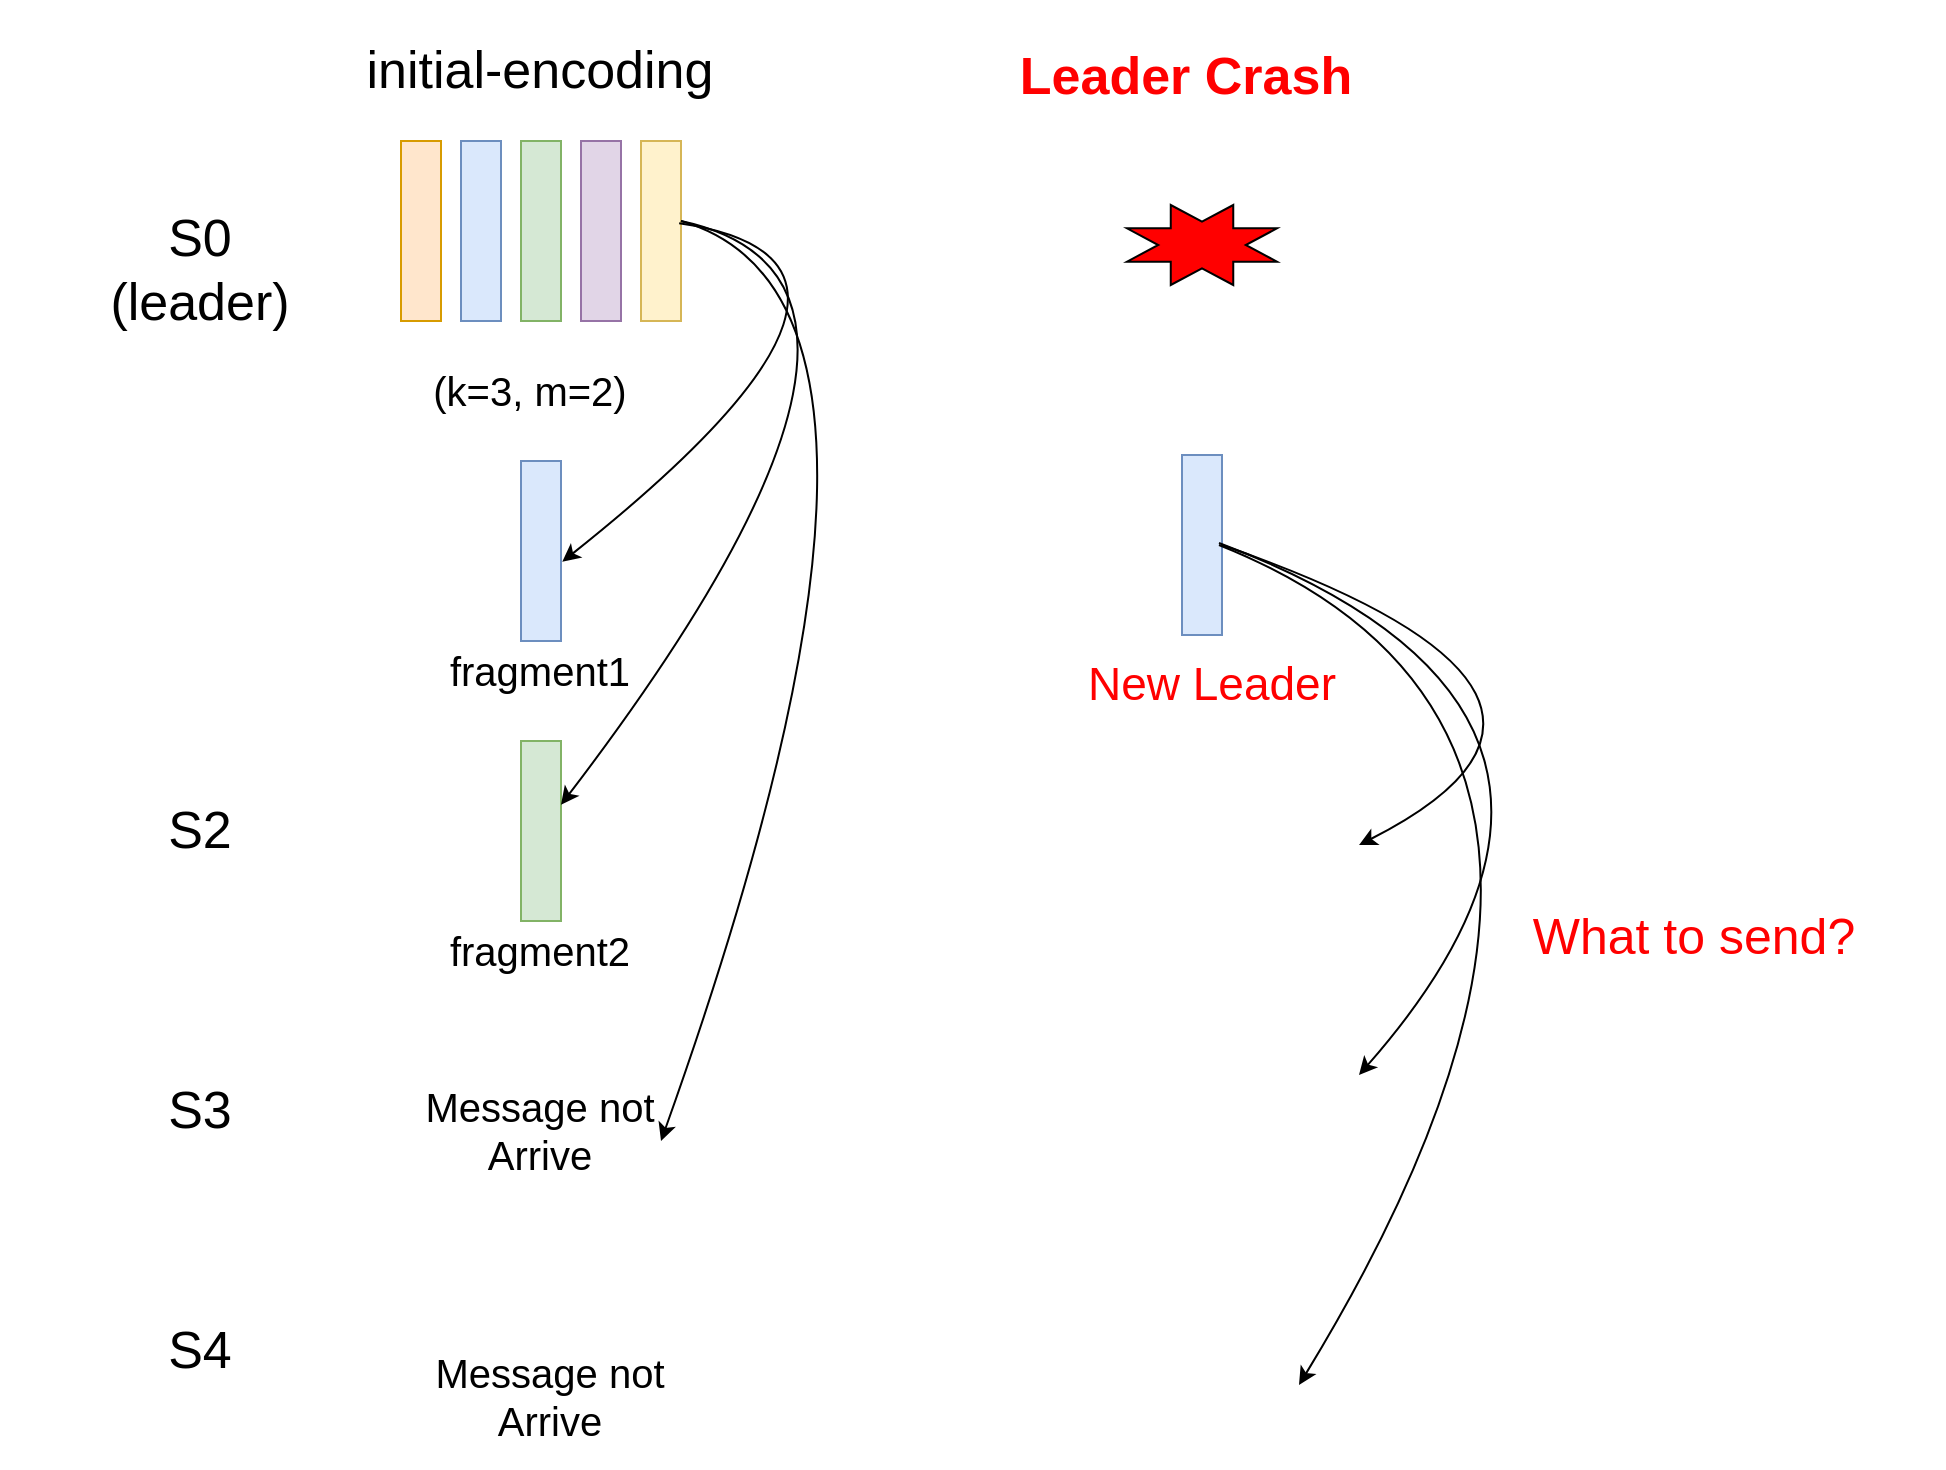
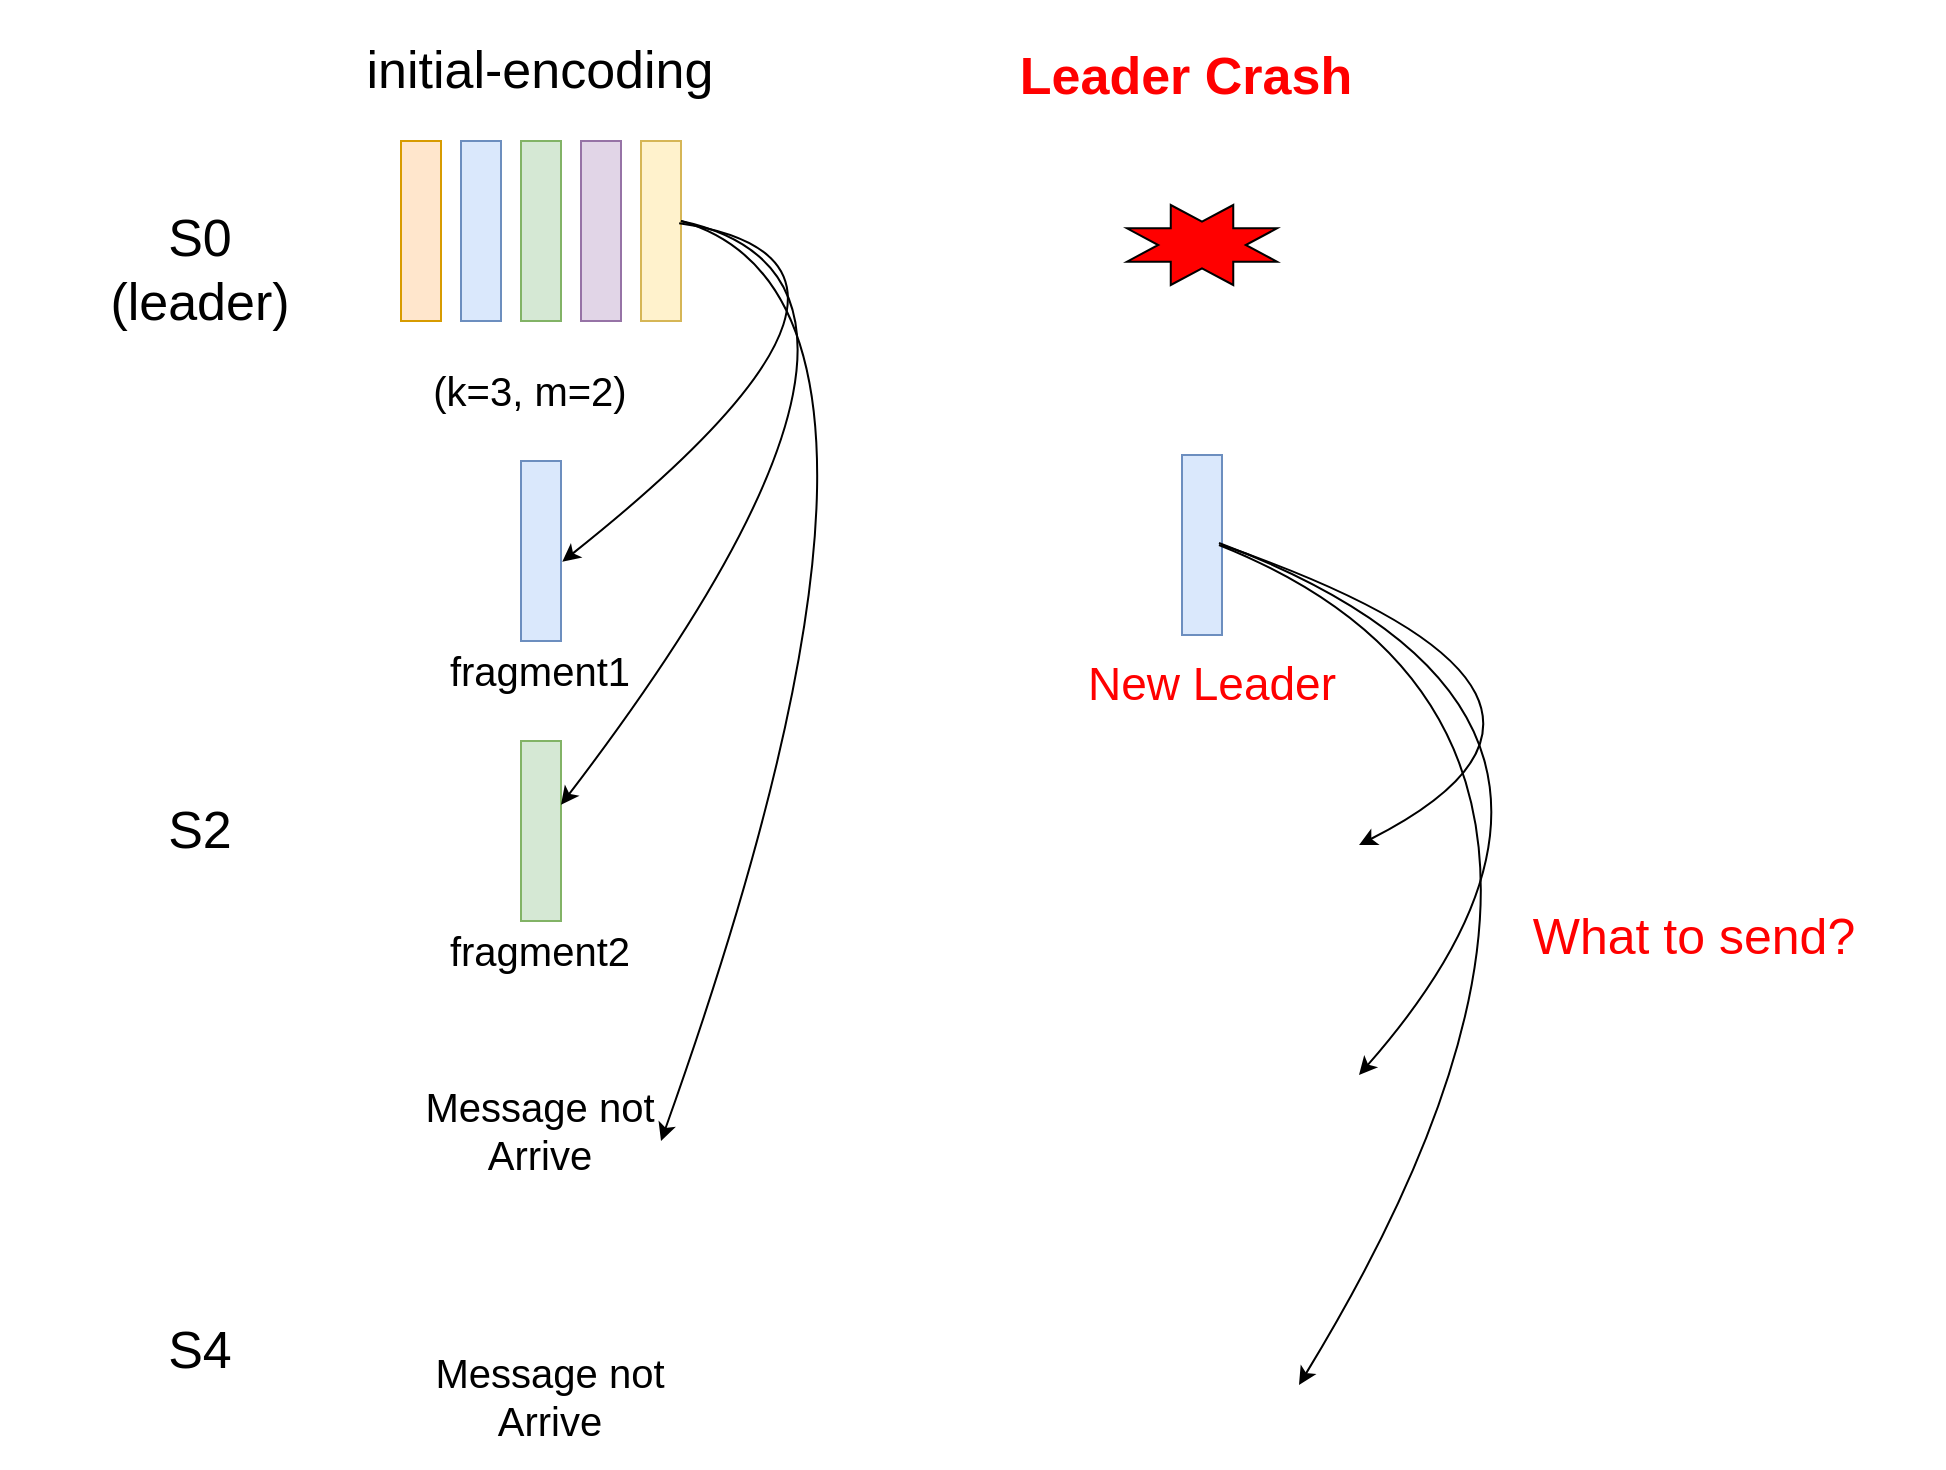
(201, 1111) -> none
